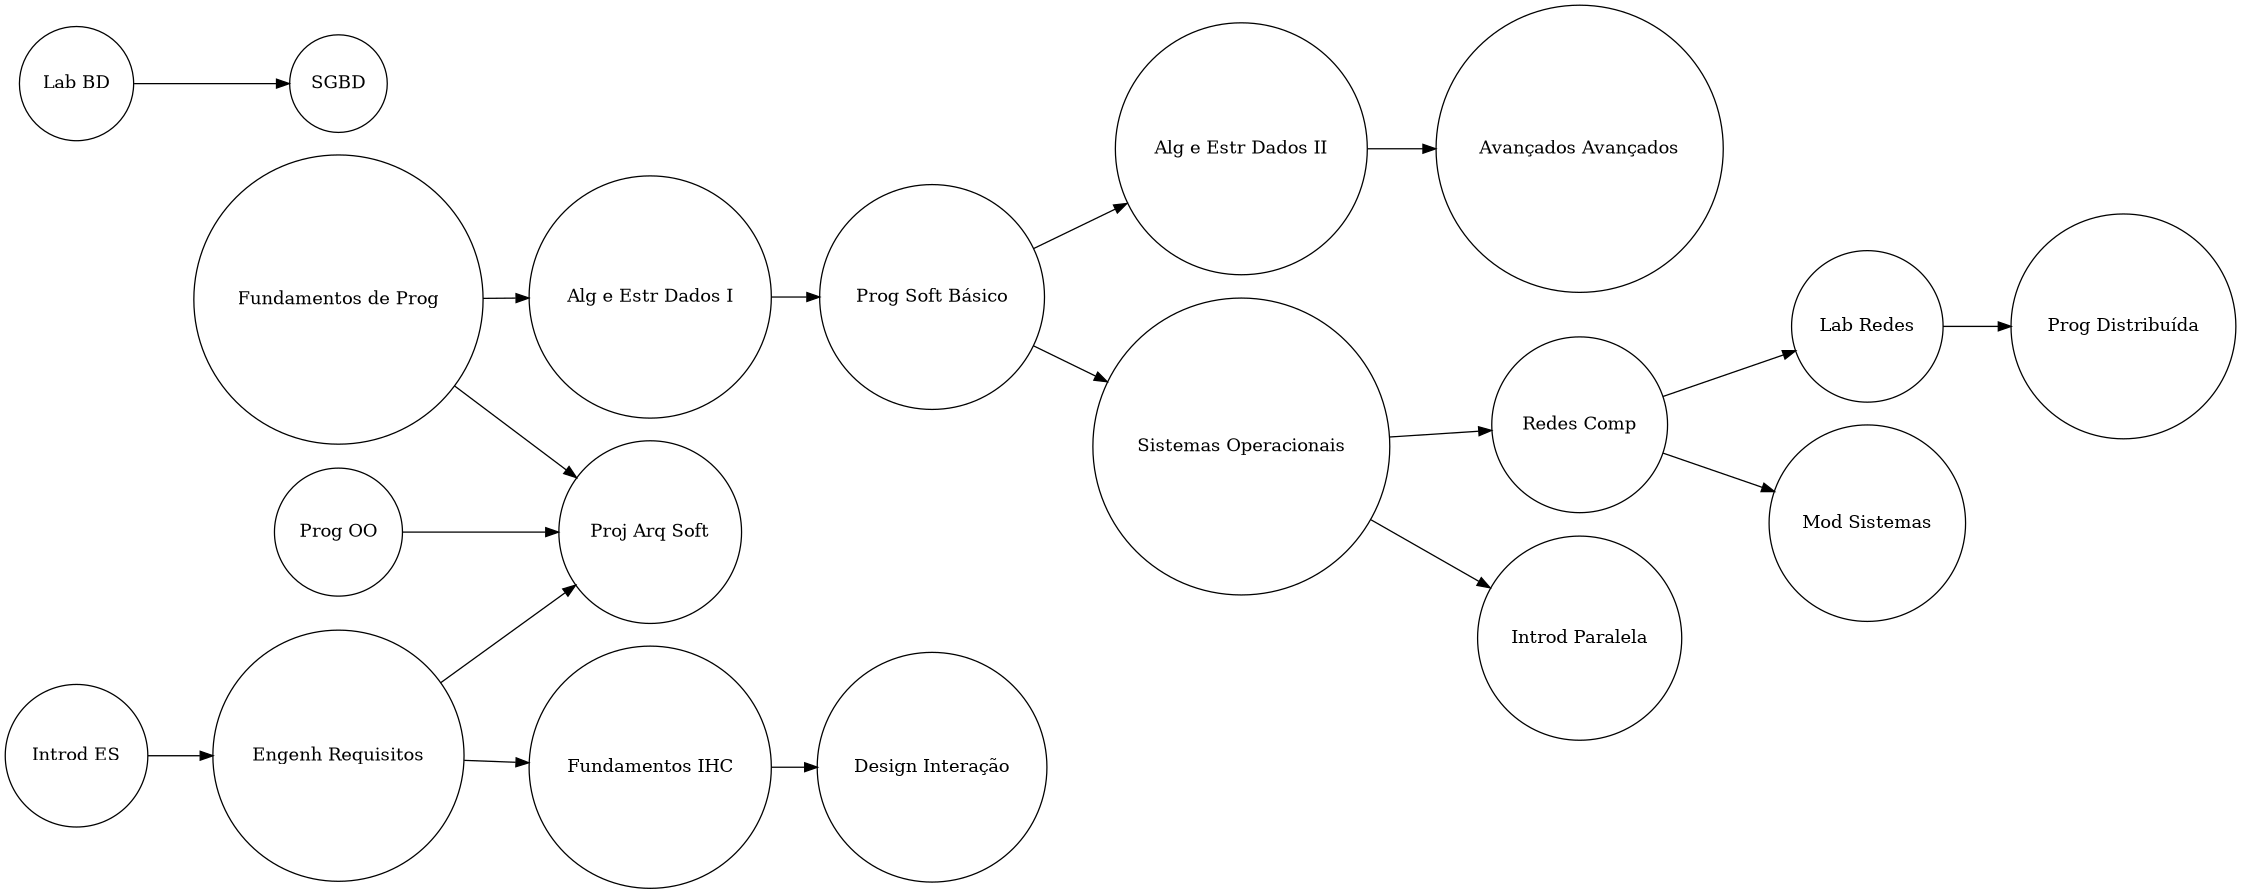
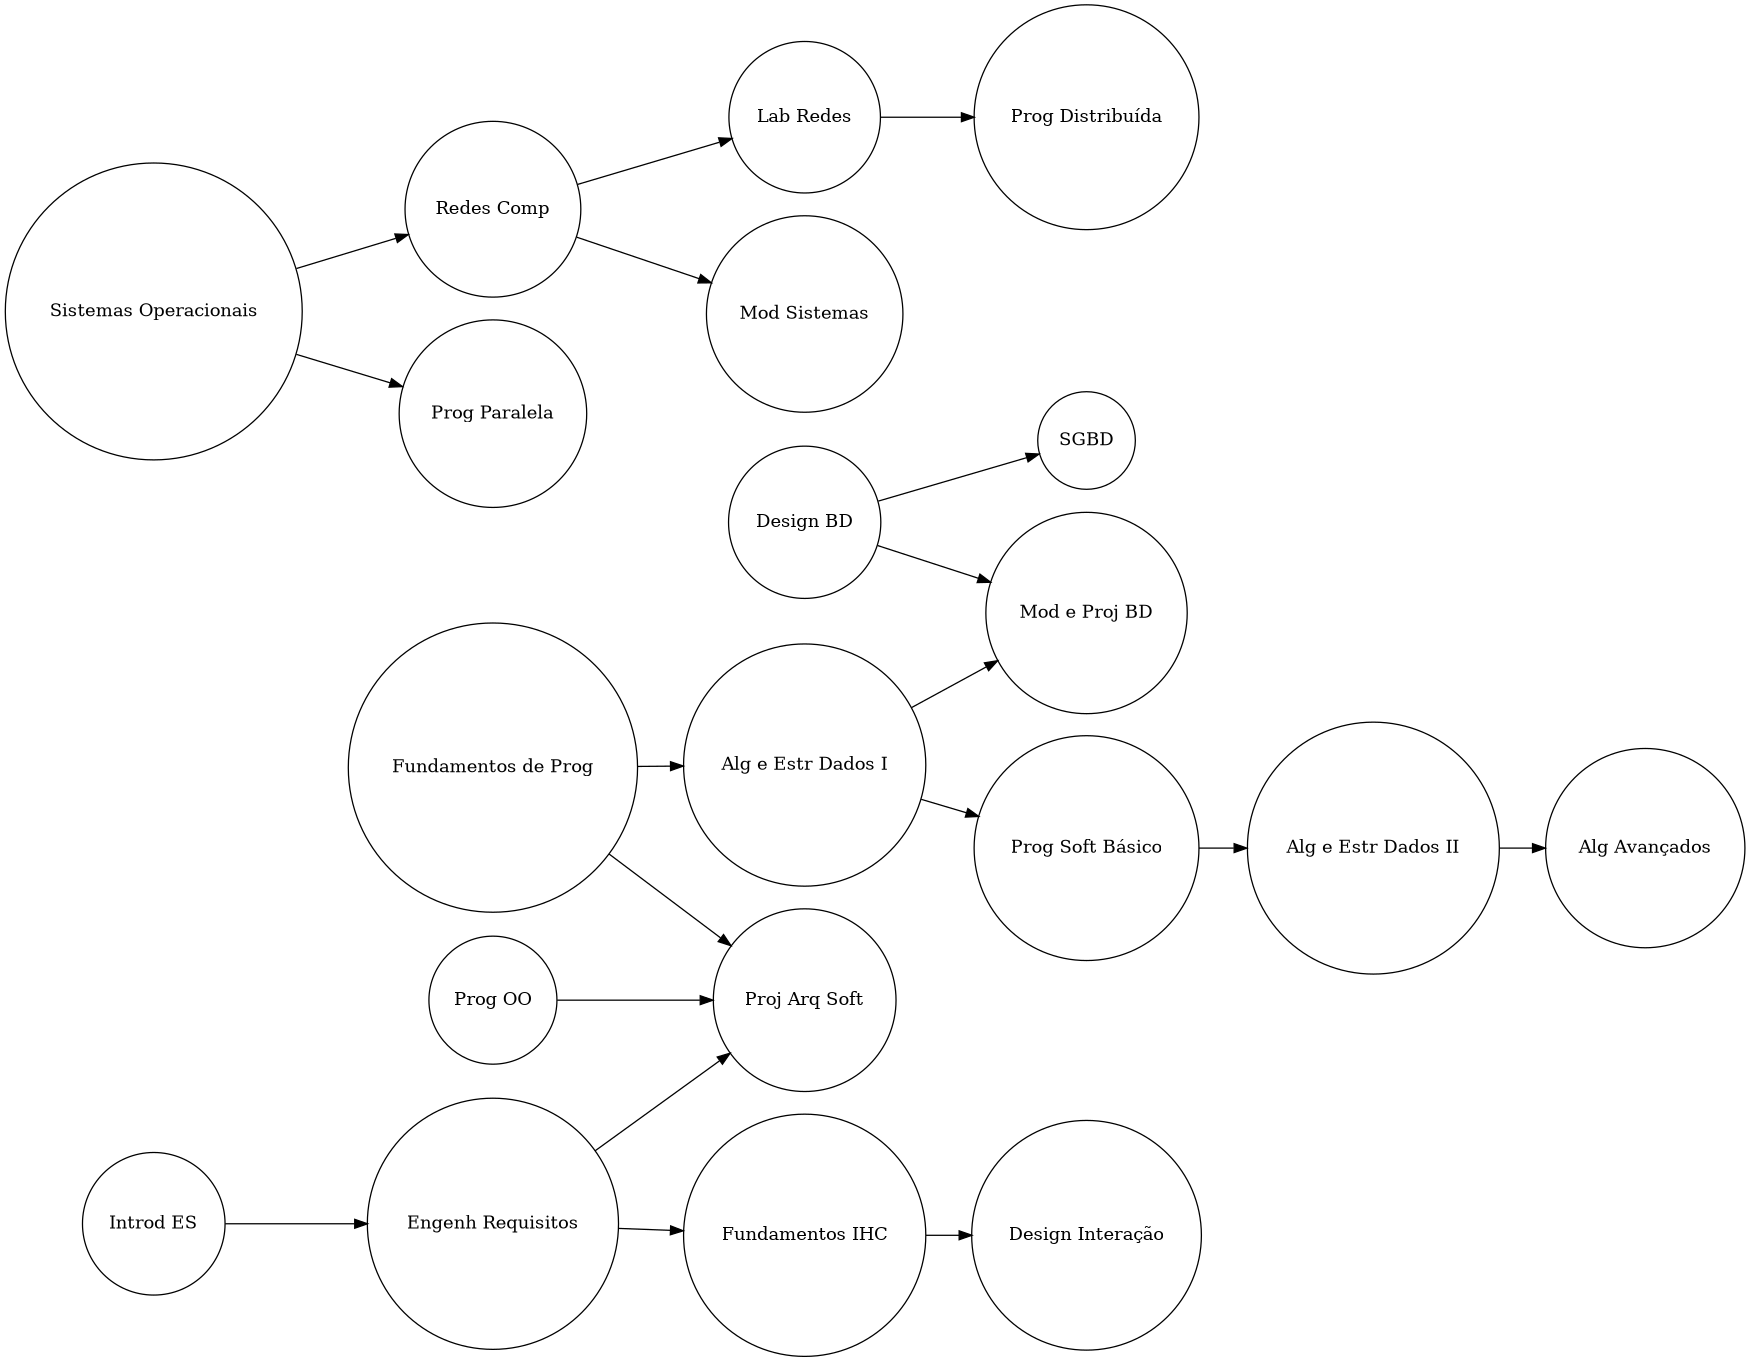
(77, 84) -> (805, 522)
(1580, 149) -> (1645, 848)
(1064, 361) -> none
none -> (1087, 613)
(1580, 638) -> (493, 414)
